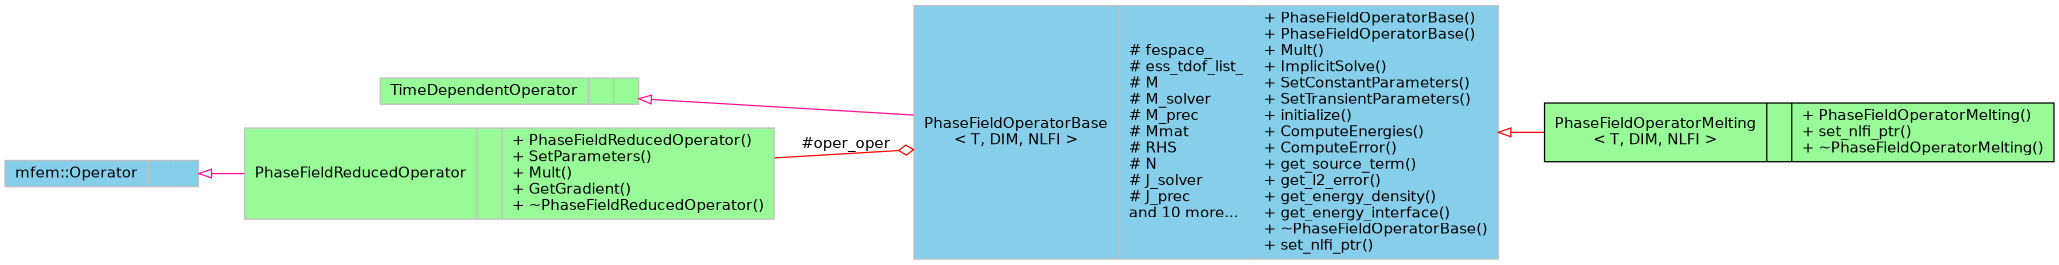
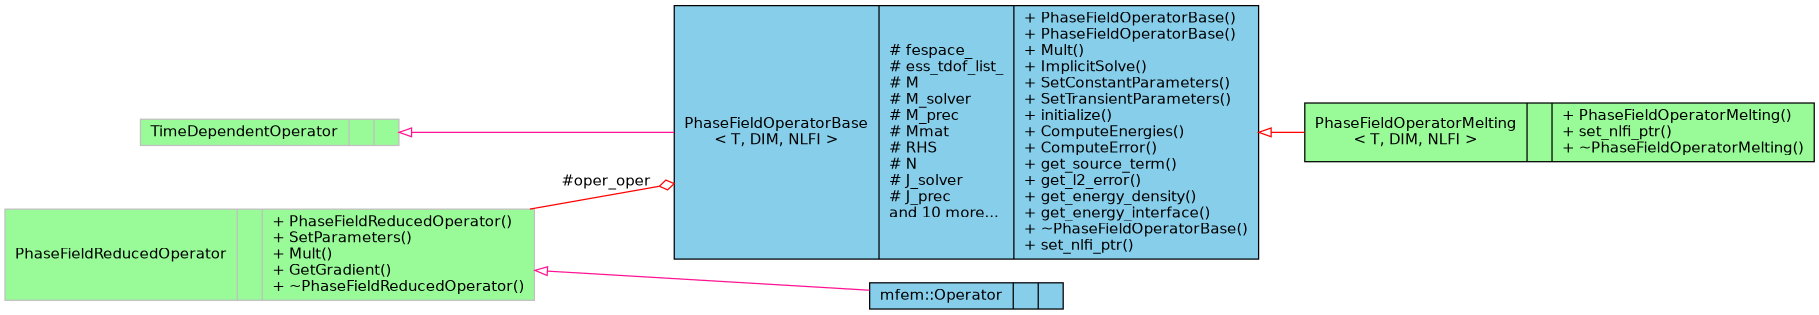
(1206, 132) -> (966, 132)
(102, 174) -> (966, 296)
(228, 174) -> (709, 281)
